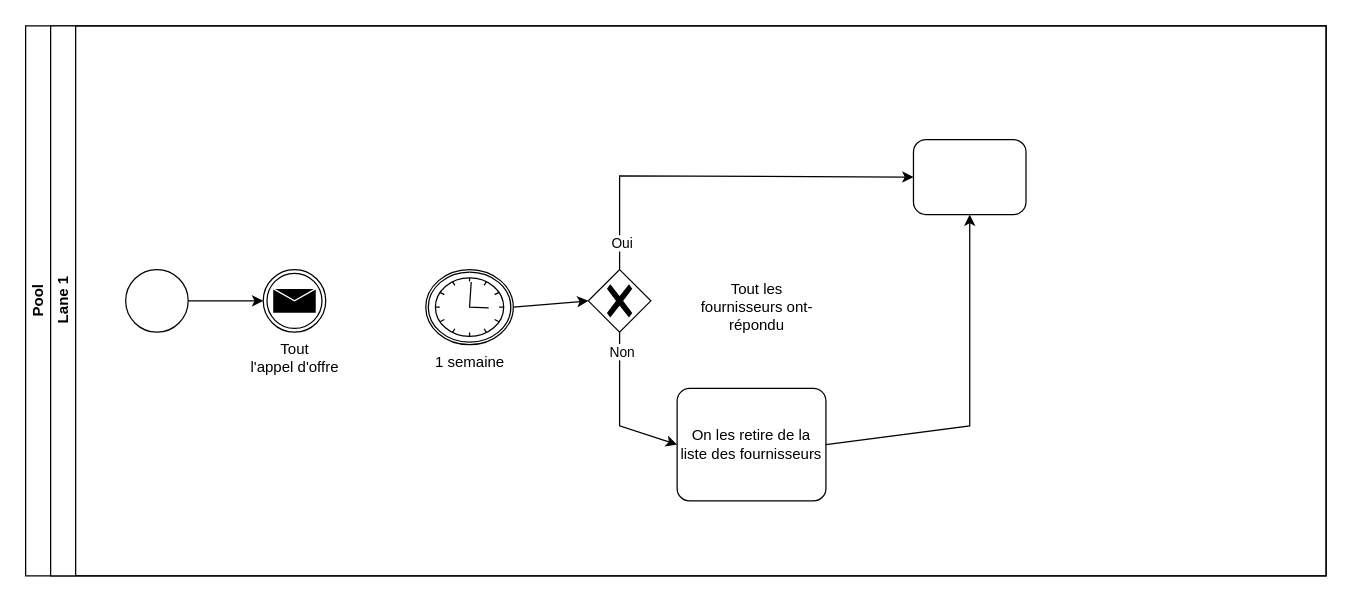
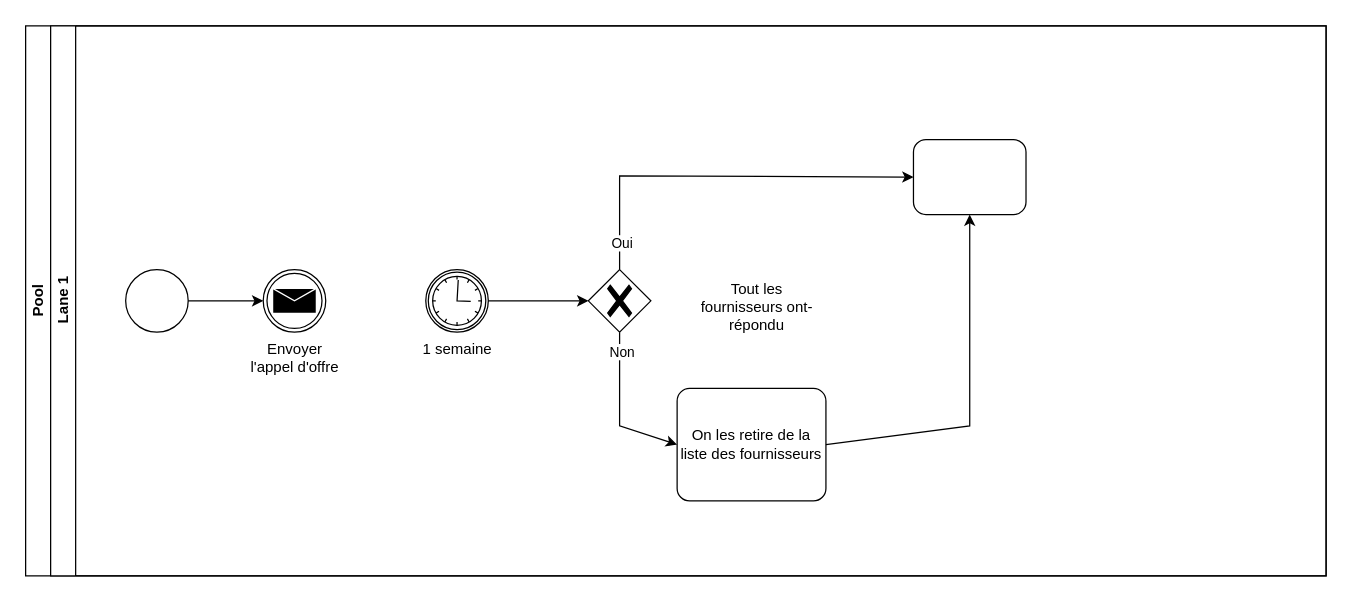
(469, 307) -> (457, 301)
(295, 359) -> (295, 359)
